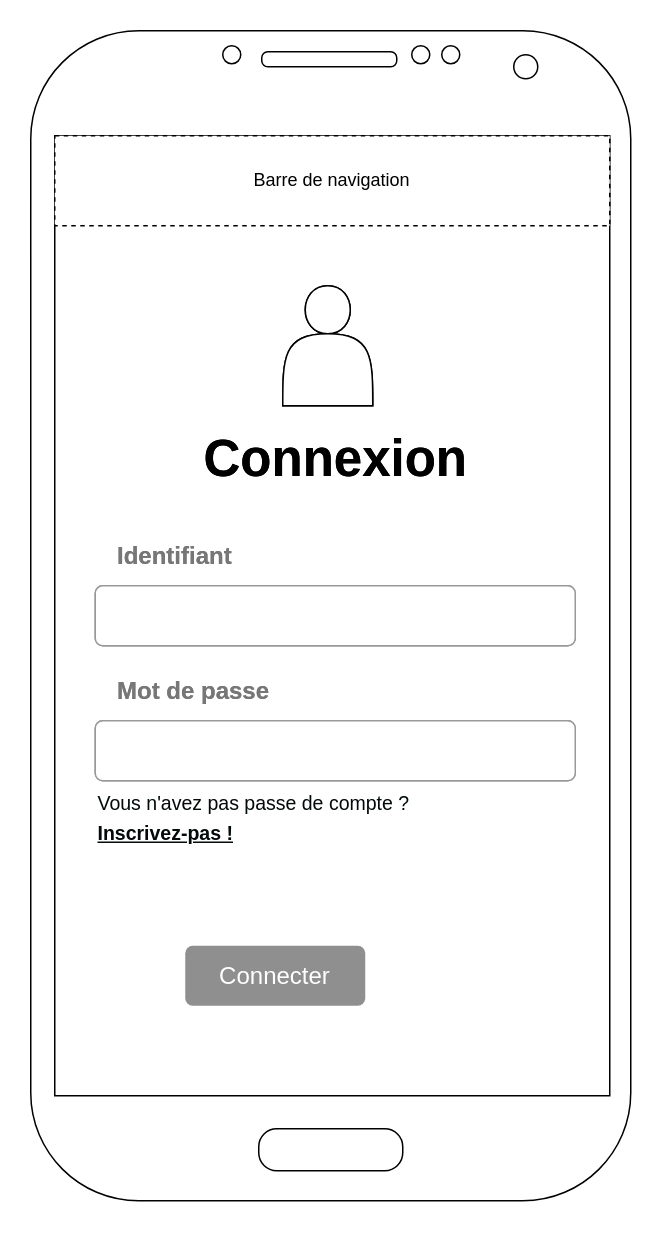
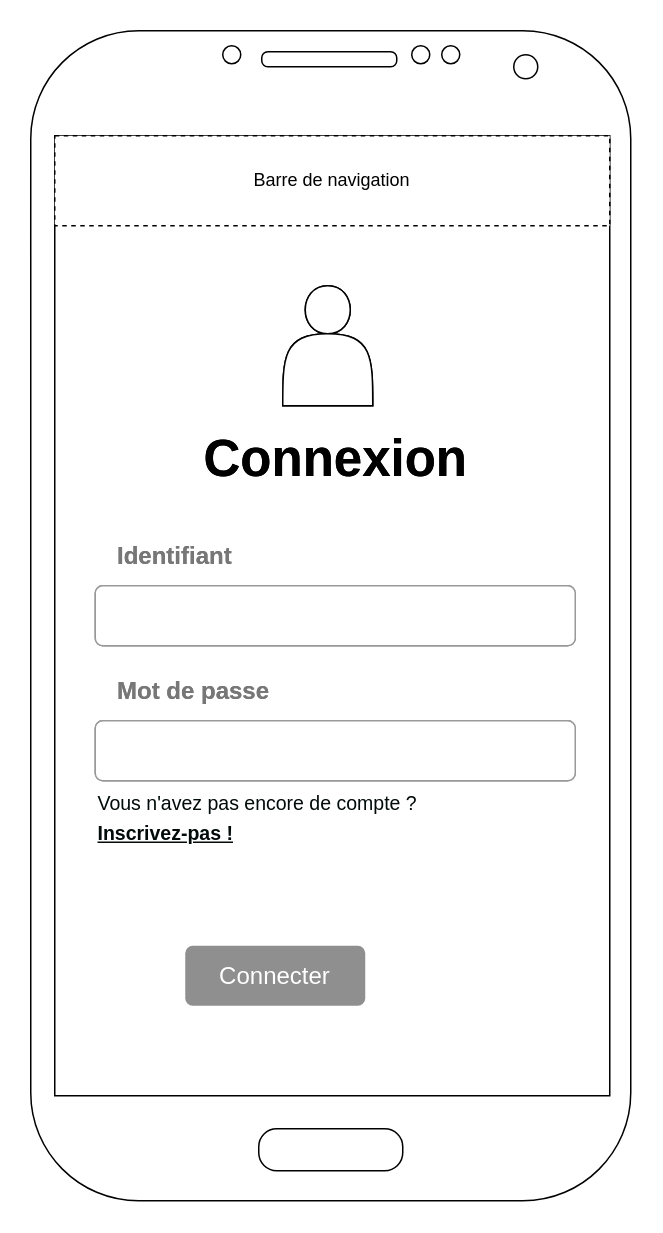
(261, 803) -> (266, 803)
